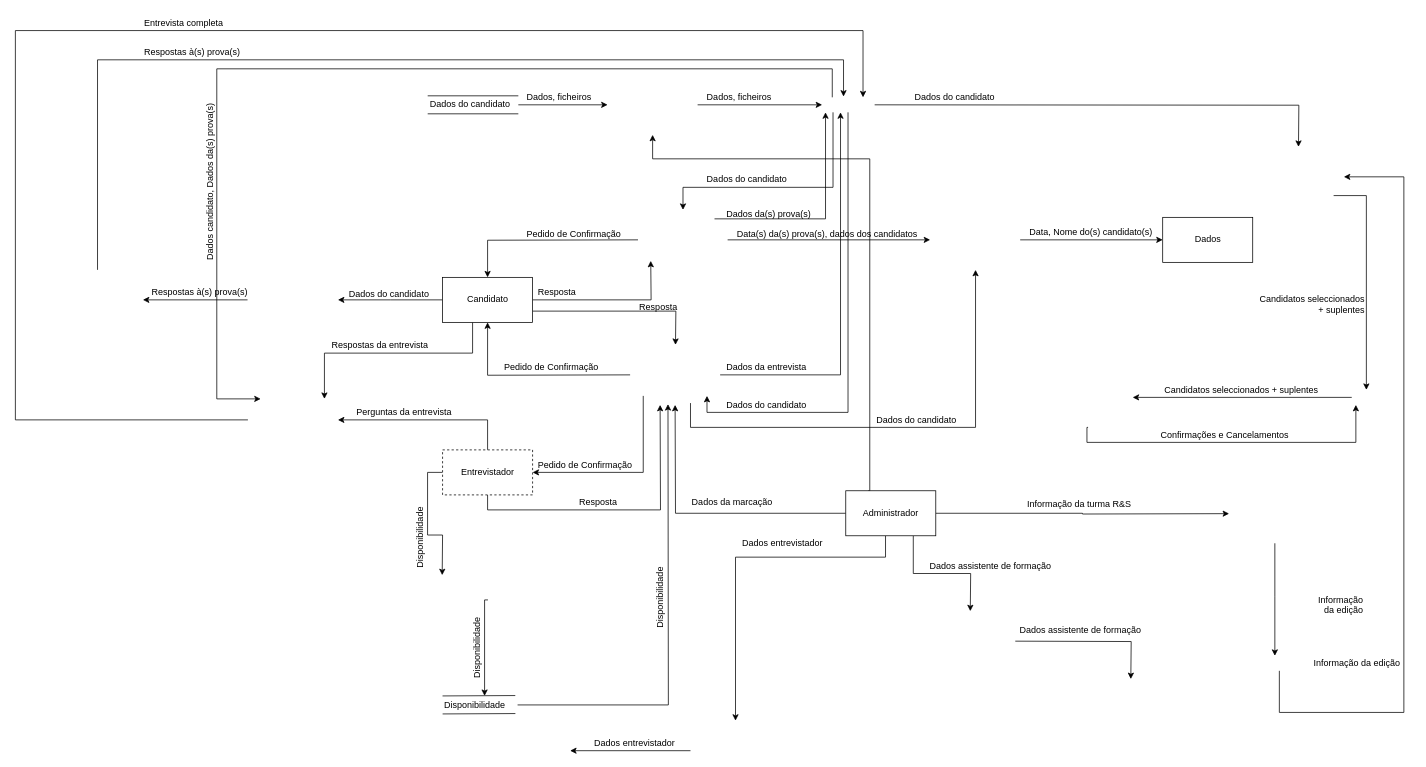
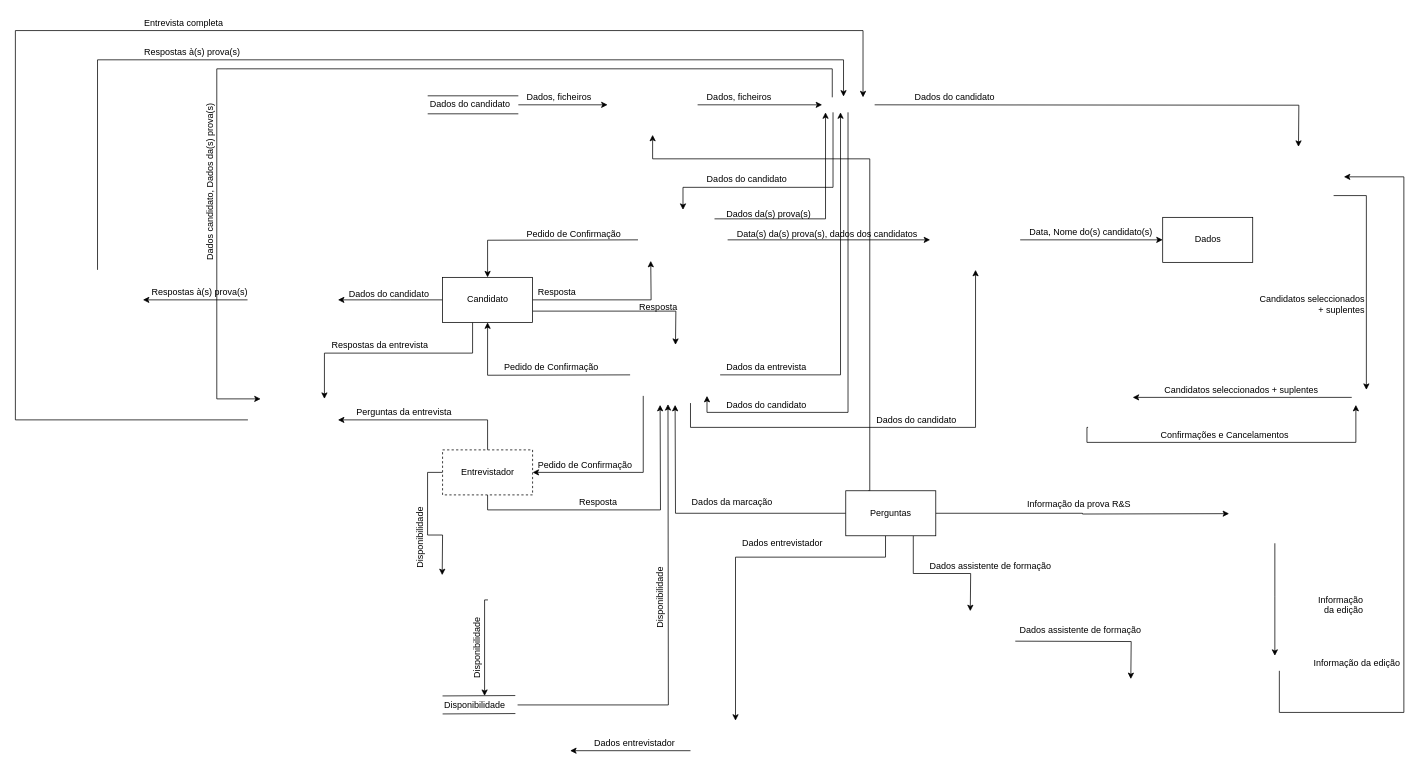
(1082, 505) -> (1082, 505)
(891, 513) -> (891, 513)
